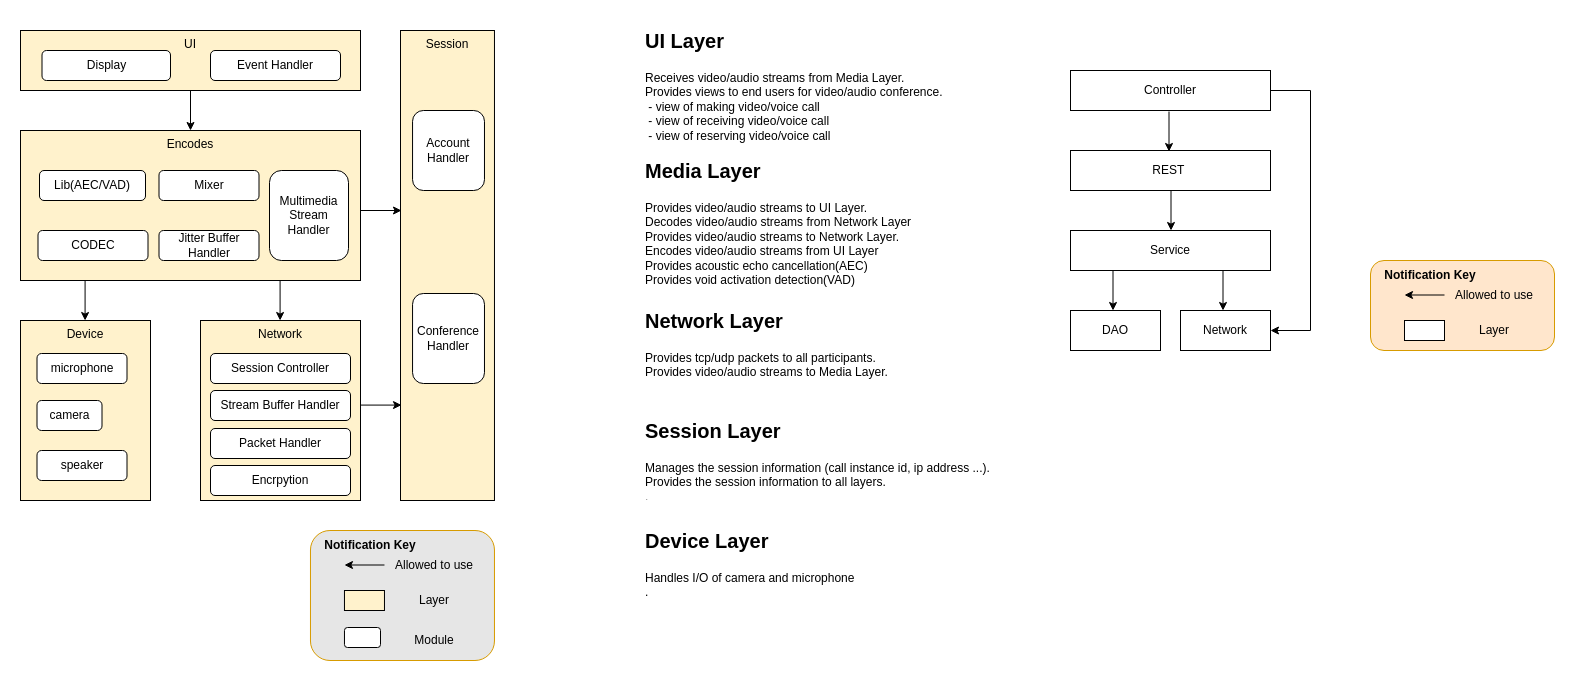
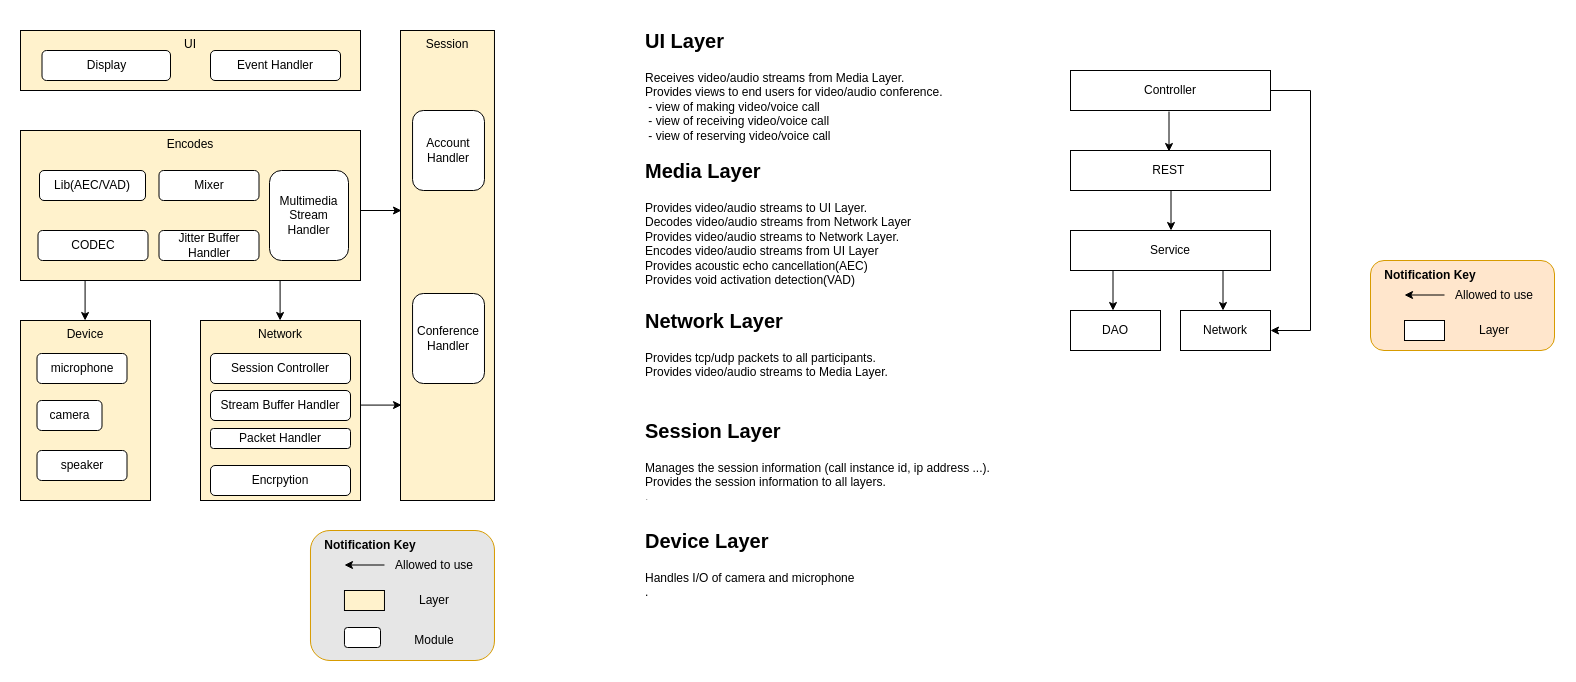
(191, 107) -> none
(281, 444) -> (281, 439)
